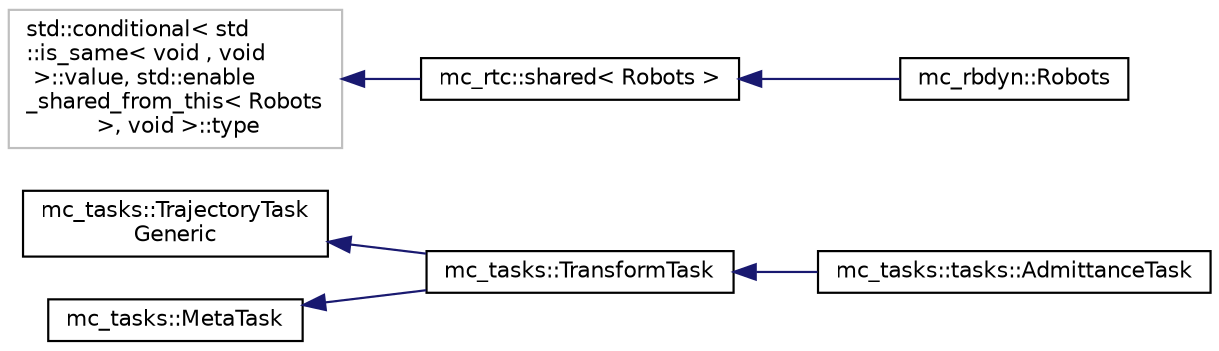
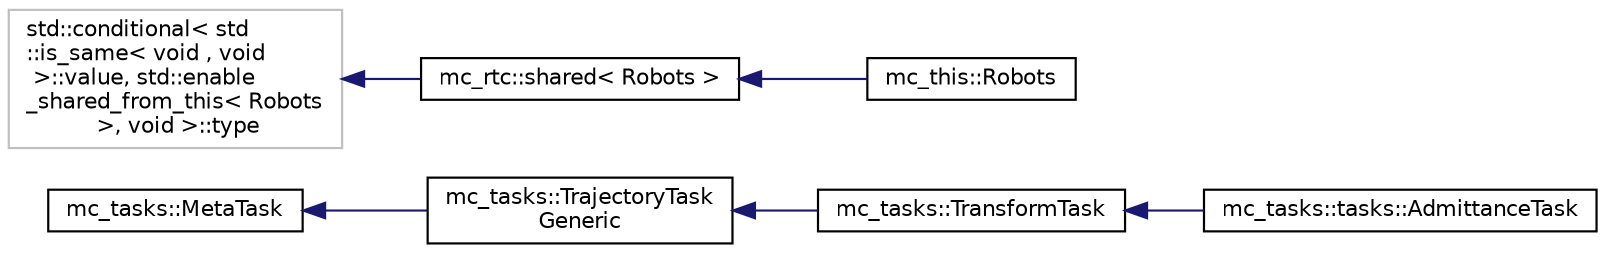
(1014, 79) -> (972, 79)
(376, 296) -> (377, 211)
